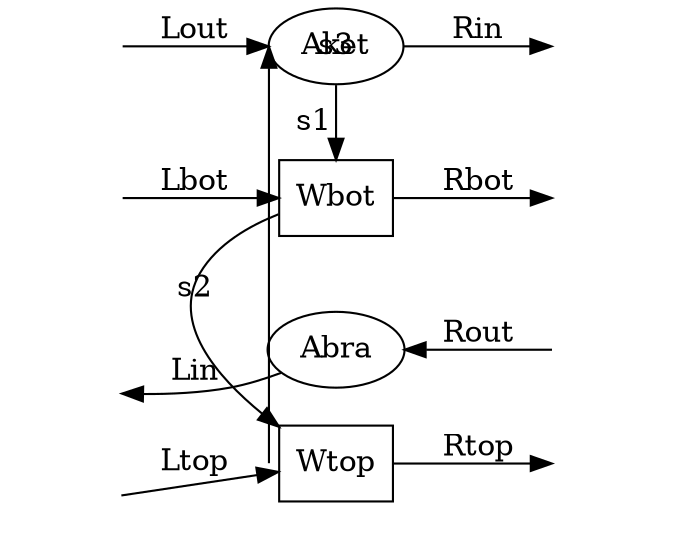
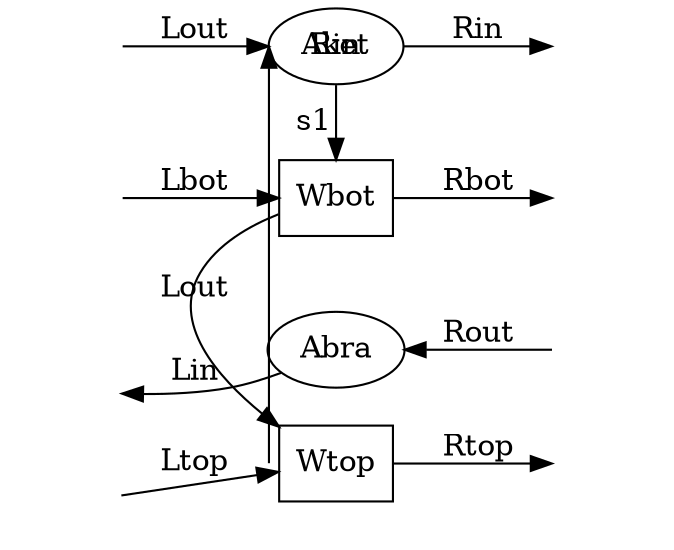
(336, 46) -> (336, 46)
(195, 289) -> (195, 289)
